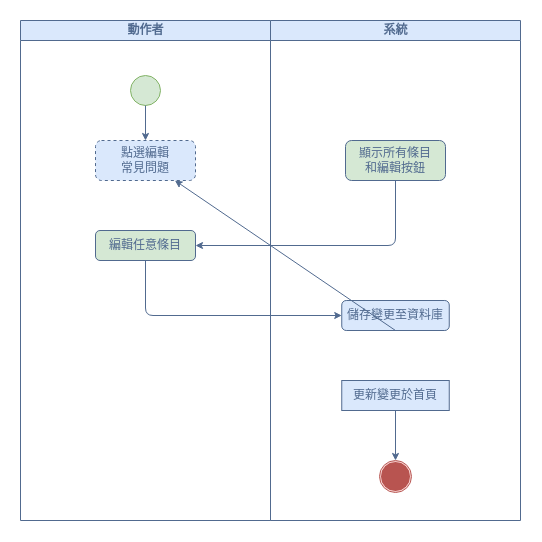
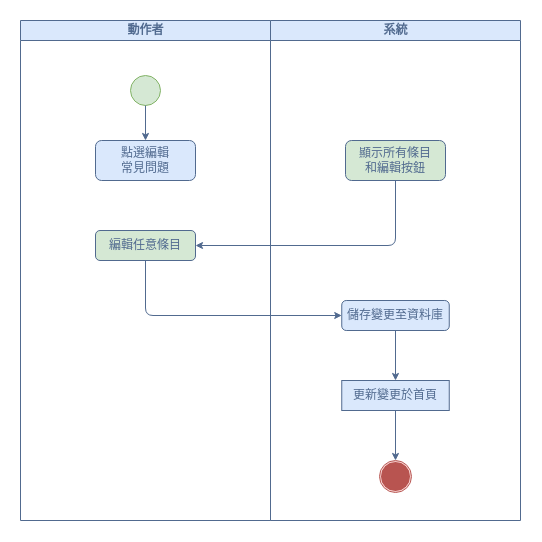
(146, 161) -> (146, 161)
(288, 257) -> (396, 353)
